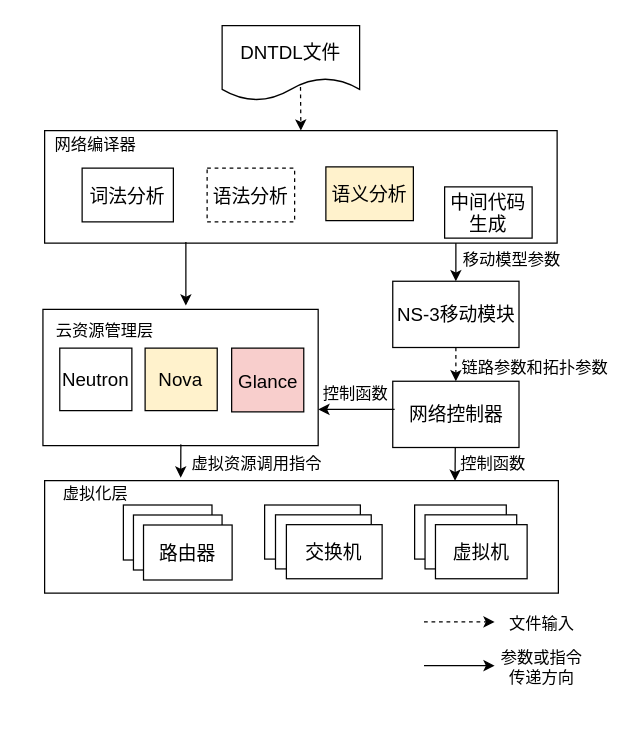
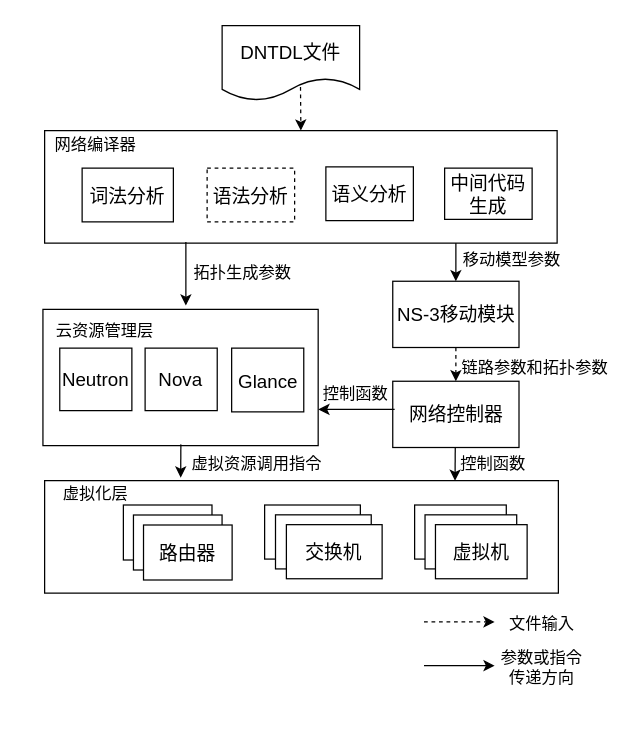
(369, 194) -> (369, 194)
(488, 213) -> (488, 194)
none -> (242, 272)
(181, 379) -> (181, 379)
(267, 380) -> (267, 380)
